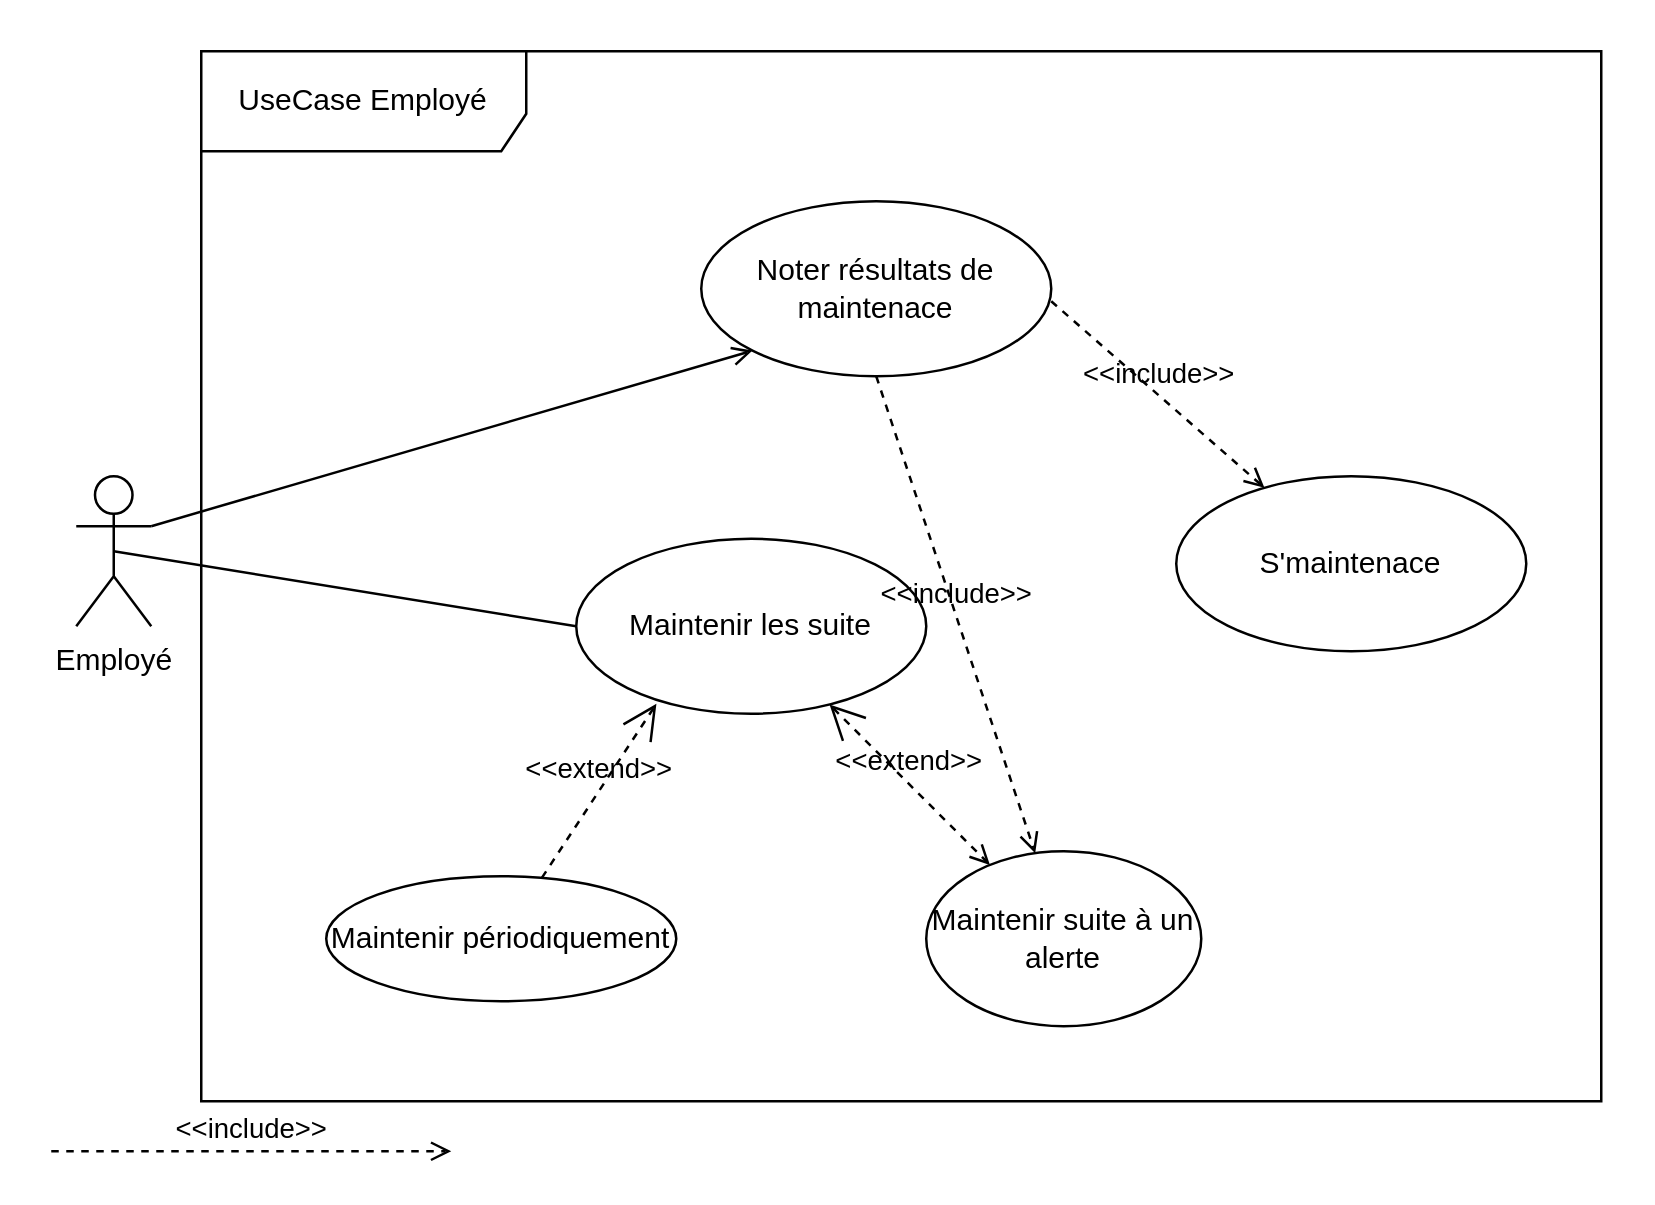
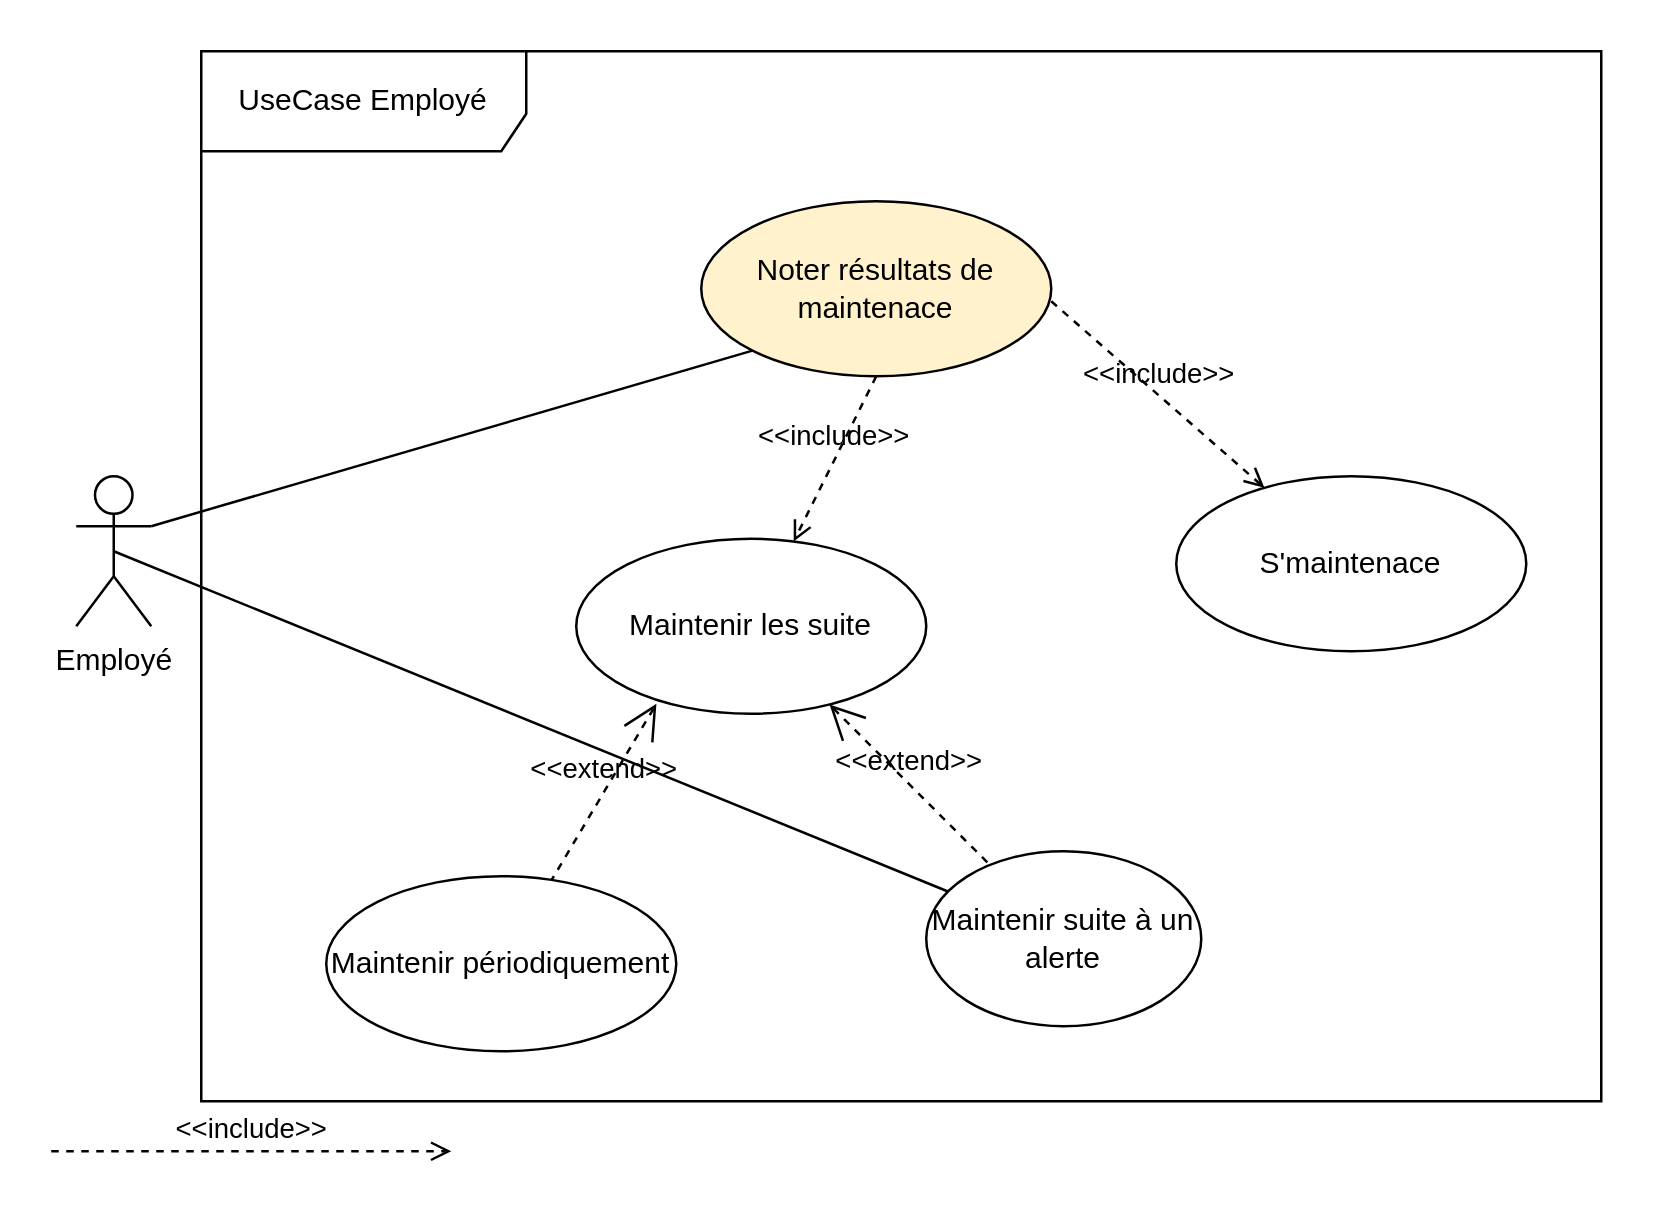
(876, 289) -> (876, 289)
(743, 353) -> (744, 353)
(390, 596) -> (410, 672)
(955, 612) -> (836, 456)
(984, 859) -> (986, 861)
(501, 939) -> (501, 964)
